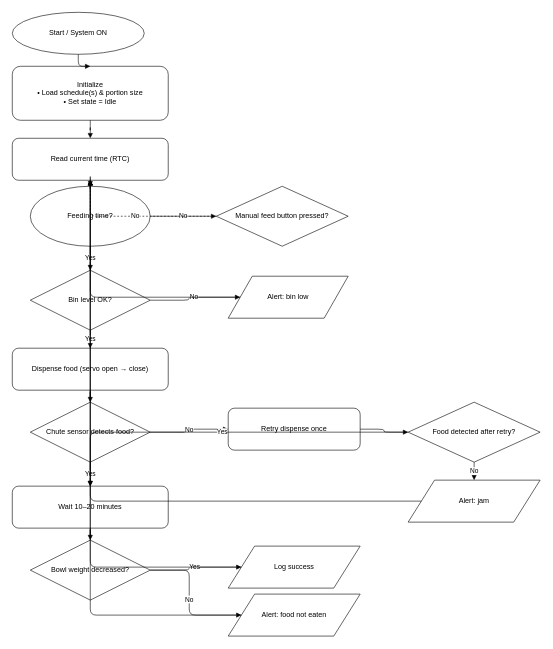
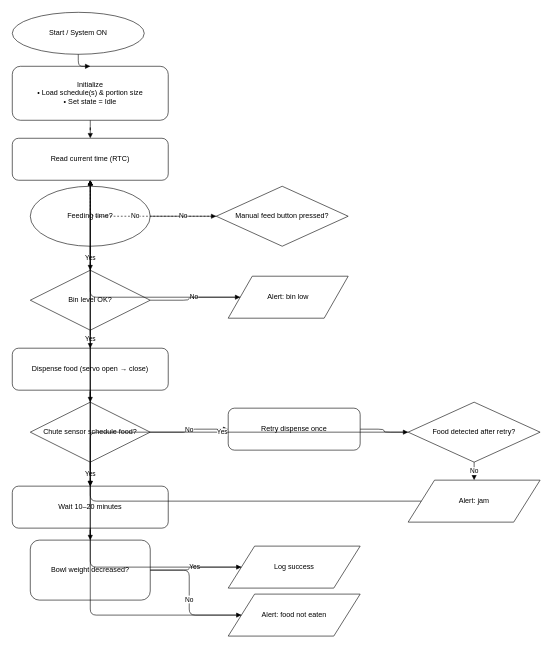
(90, 177) -> none
(90, 432) -> (90, 432)
(90, 570) -> (90, 570)
